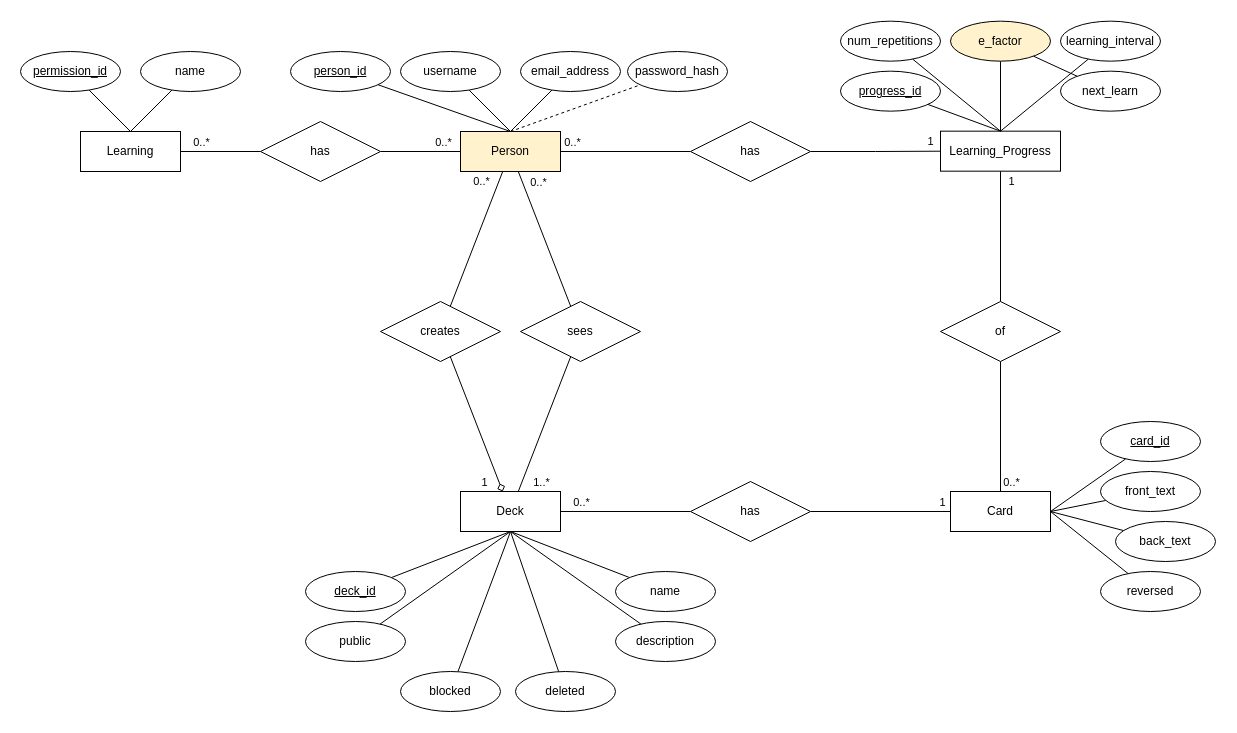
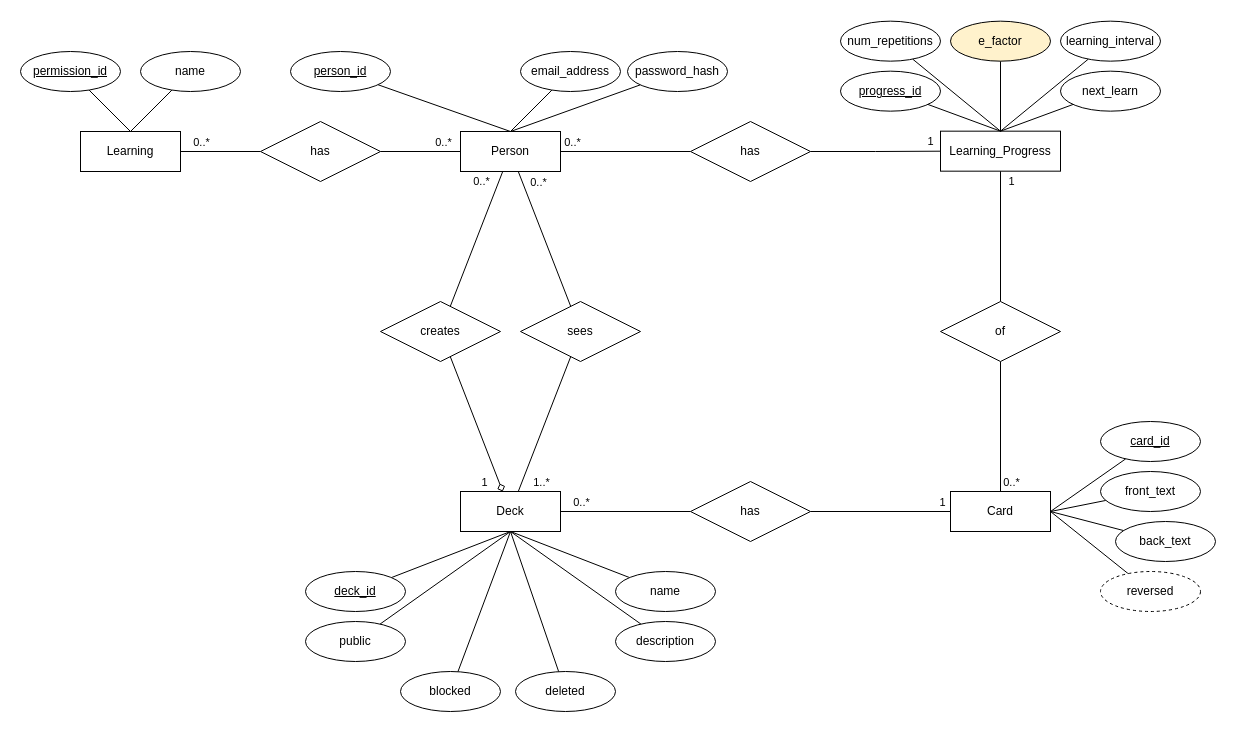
(1055, 66) -> (1039, 117)
(451, 72) -> none
(577, 108) -> (577, 108)
(489, 110) -> none
(511, 152) -> (511, 152)
(1151, 592) -> (1151, 592)
